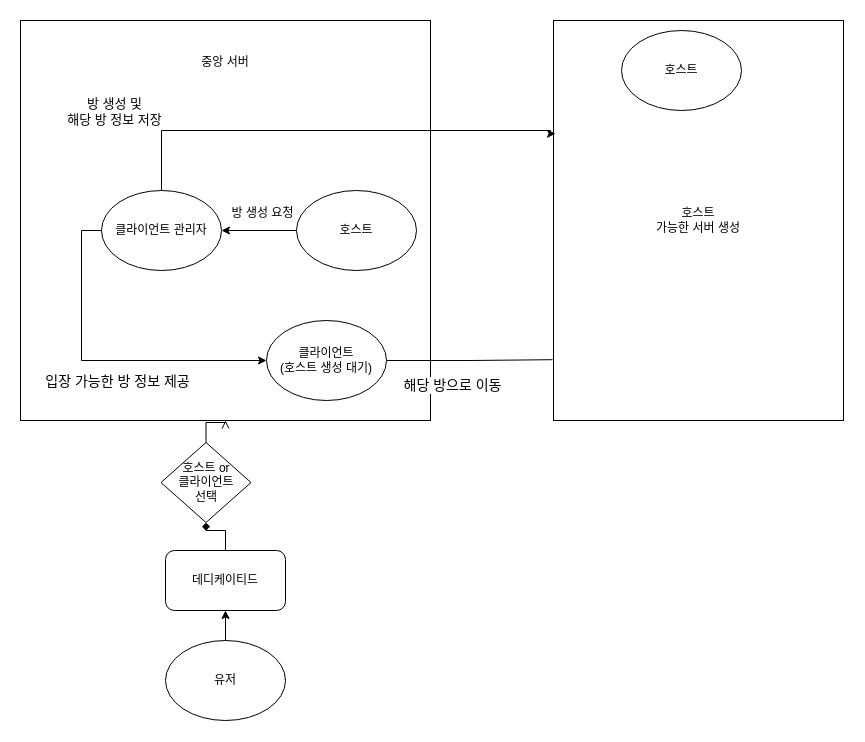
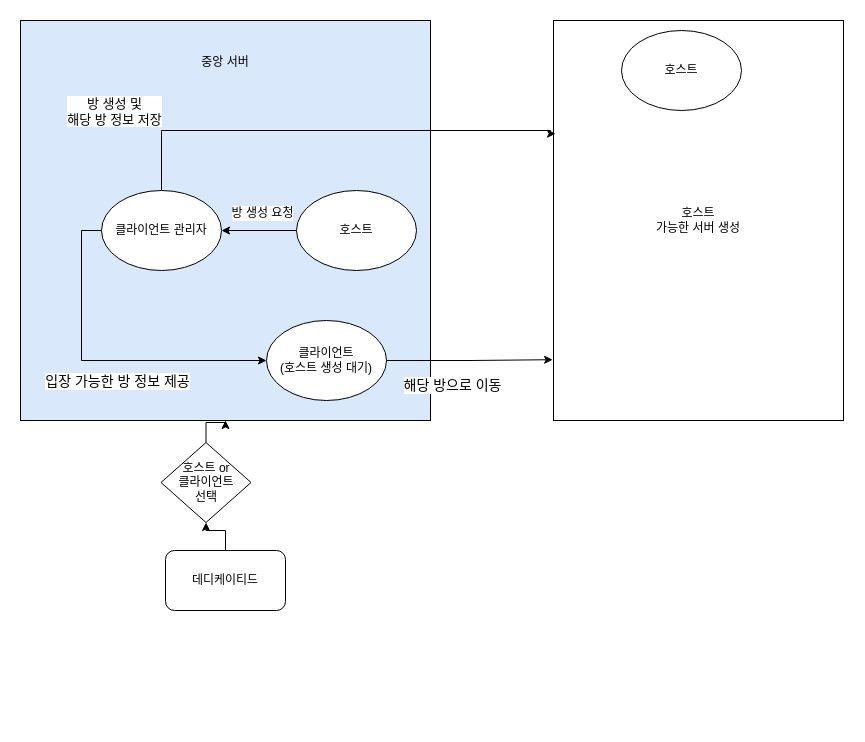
(226, 221) -> (226, 221)
(547, 360) -> (544, 360)
(224, 423) -> (226, 424)
(208, 531) -> (208, 531)
(226, 622) -> none
(226, 681) -> none
